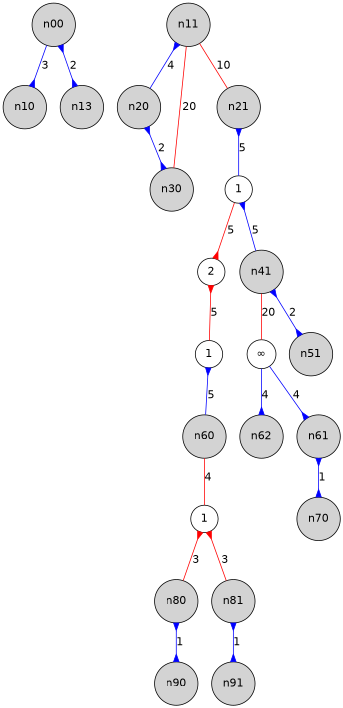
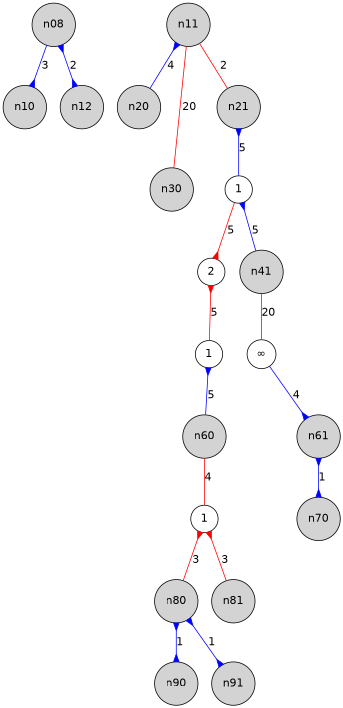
(54, 25) -> (54, 25)
(224, 66) -> (224, 66)
(82, 107) -> (82, 107)
(155, 148) -> none
(311, 354) -> none
(262, 437) -> none
(233, 642) -> (205, 642)
